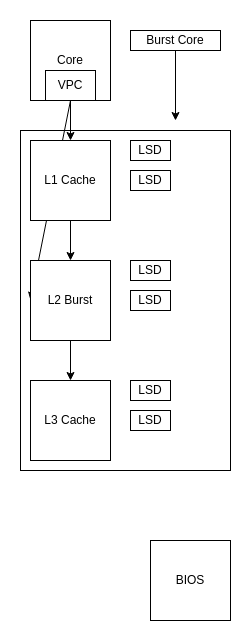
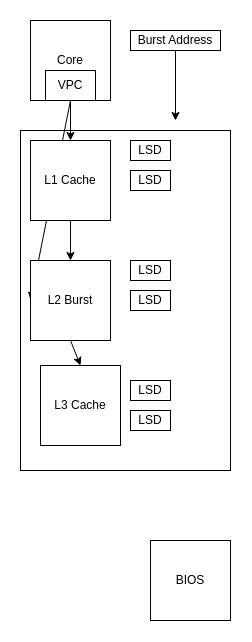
(176, 41) -> (176, 41)
(71, 421) -> (81, 406)
